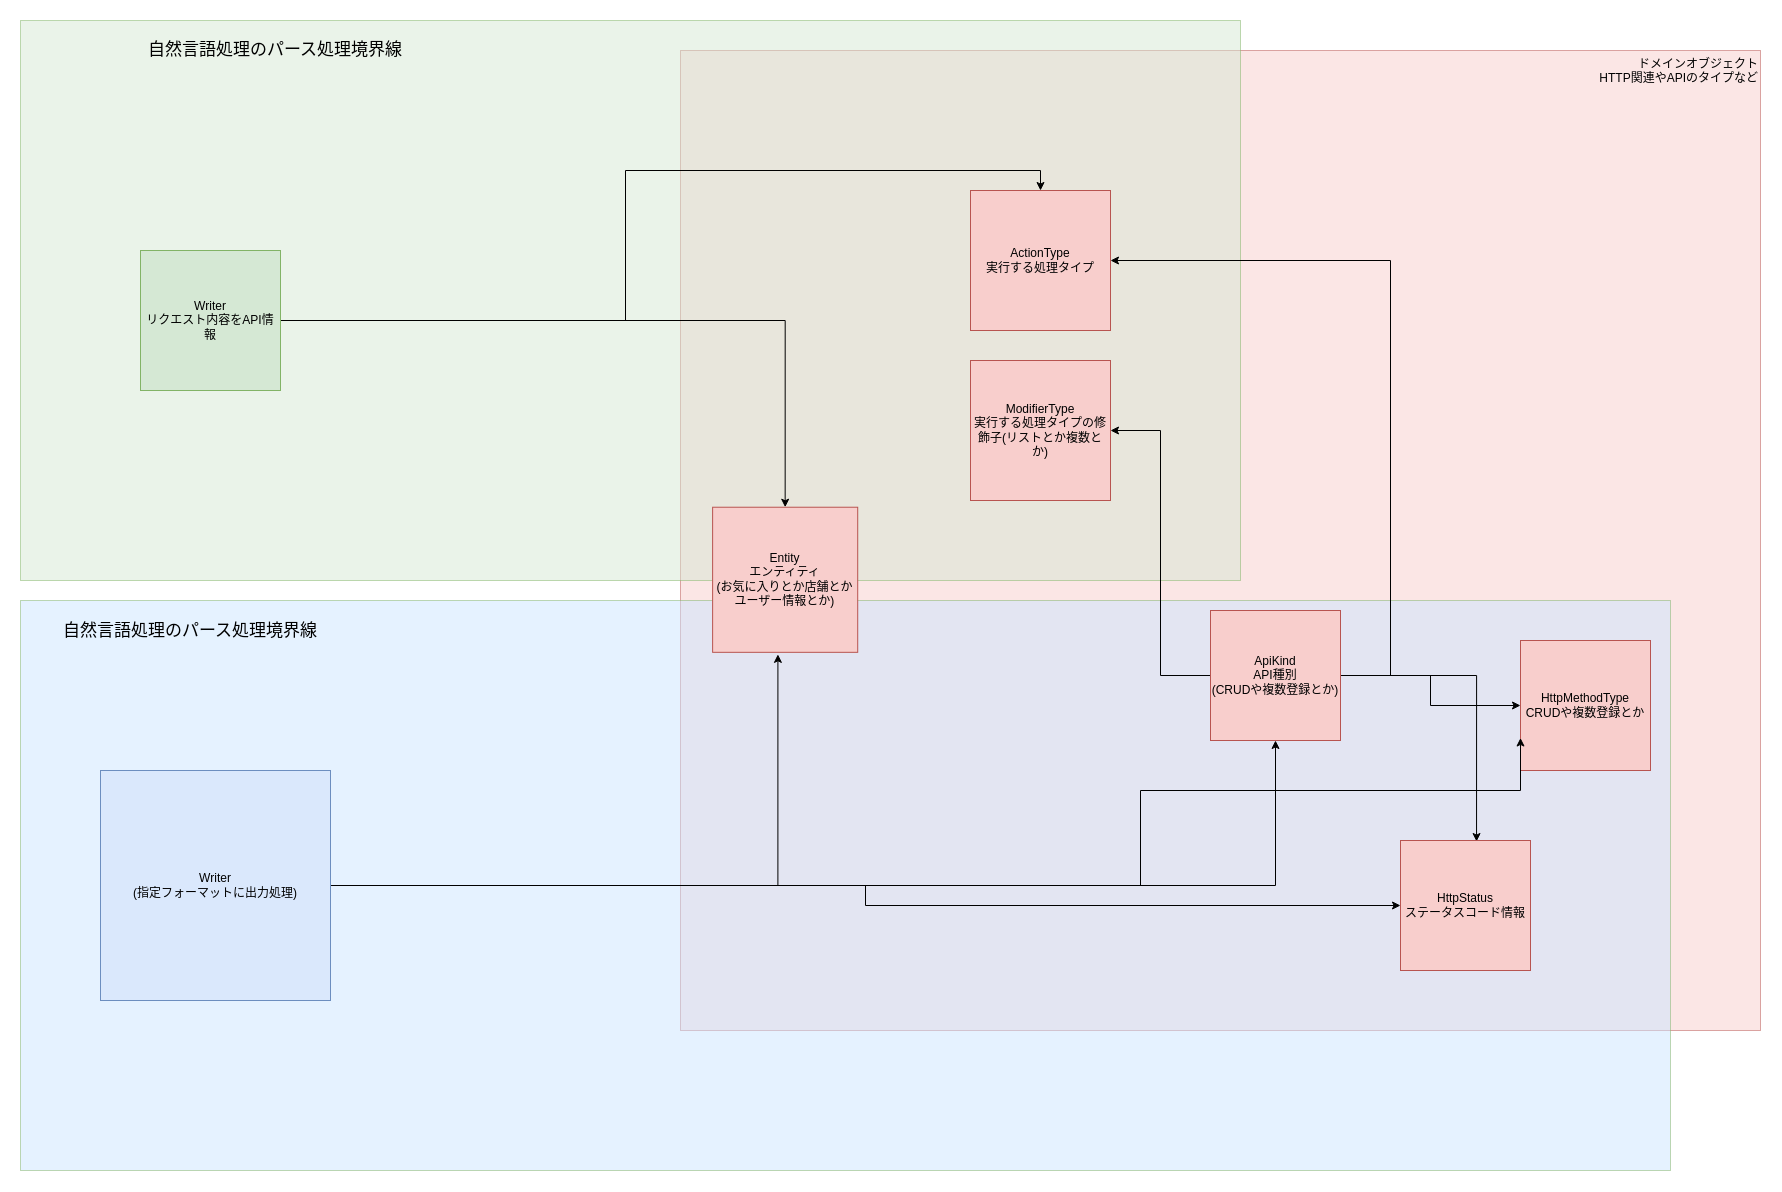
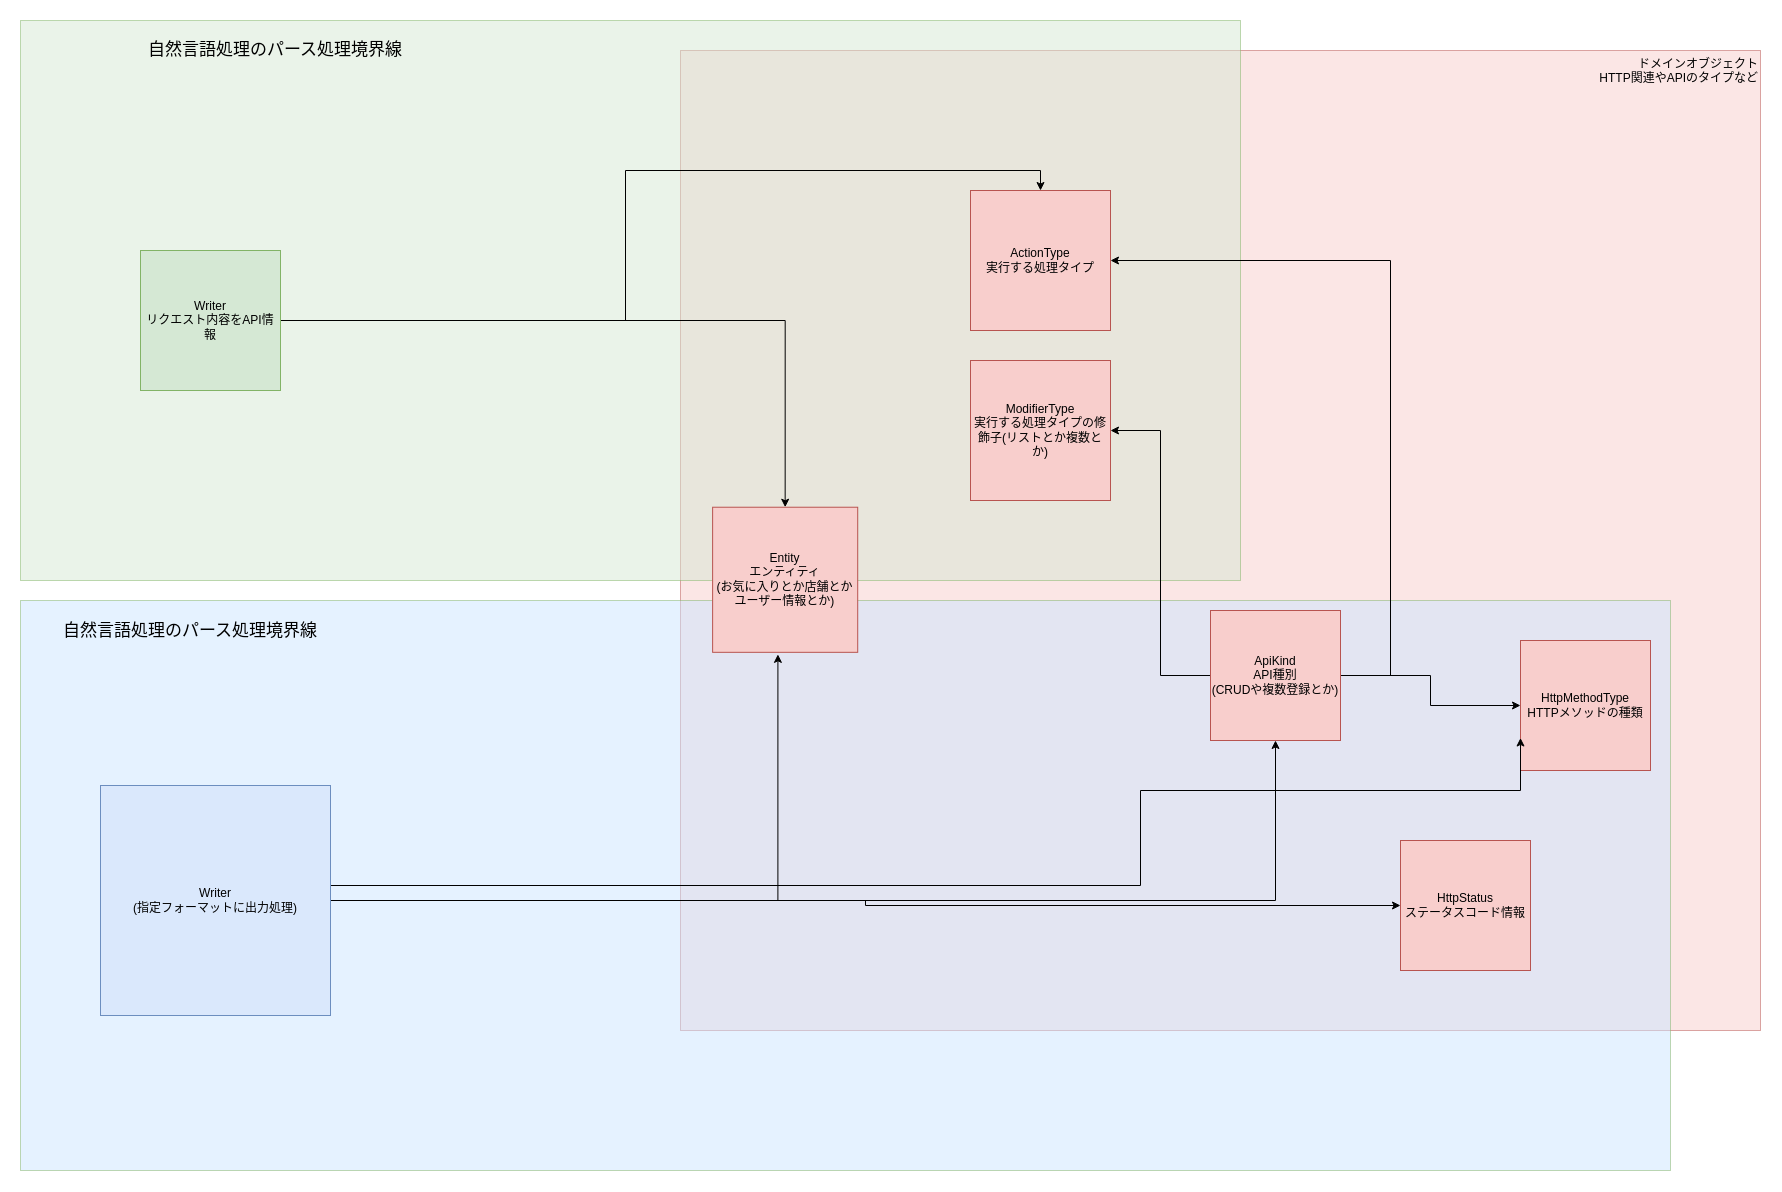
(1586, 706) -> (1586, 706)
(1477, 733) -> none
(216, 886) -> (216, 901)
